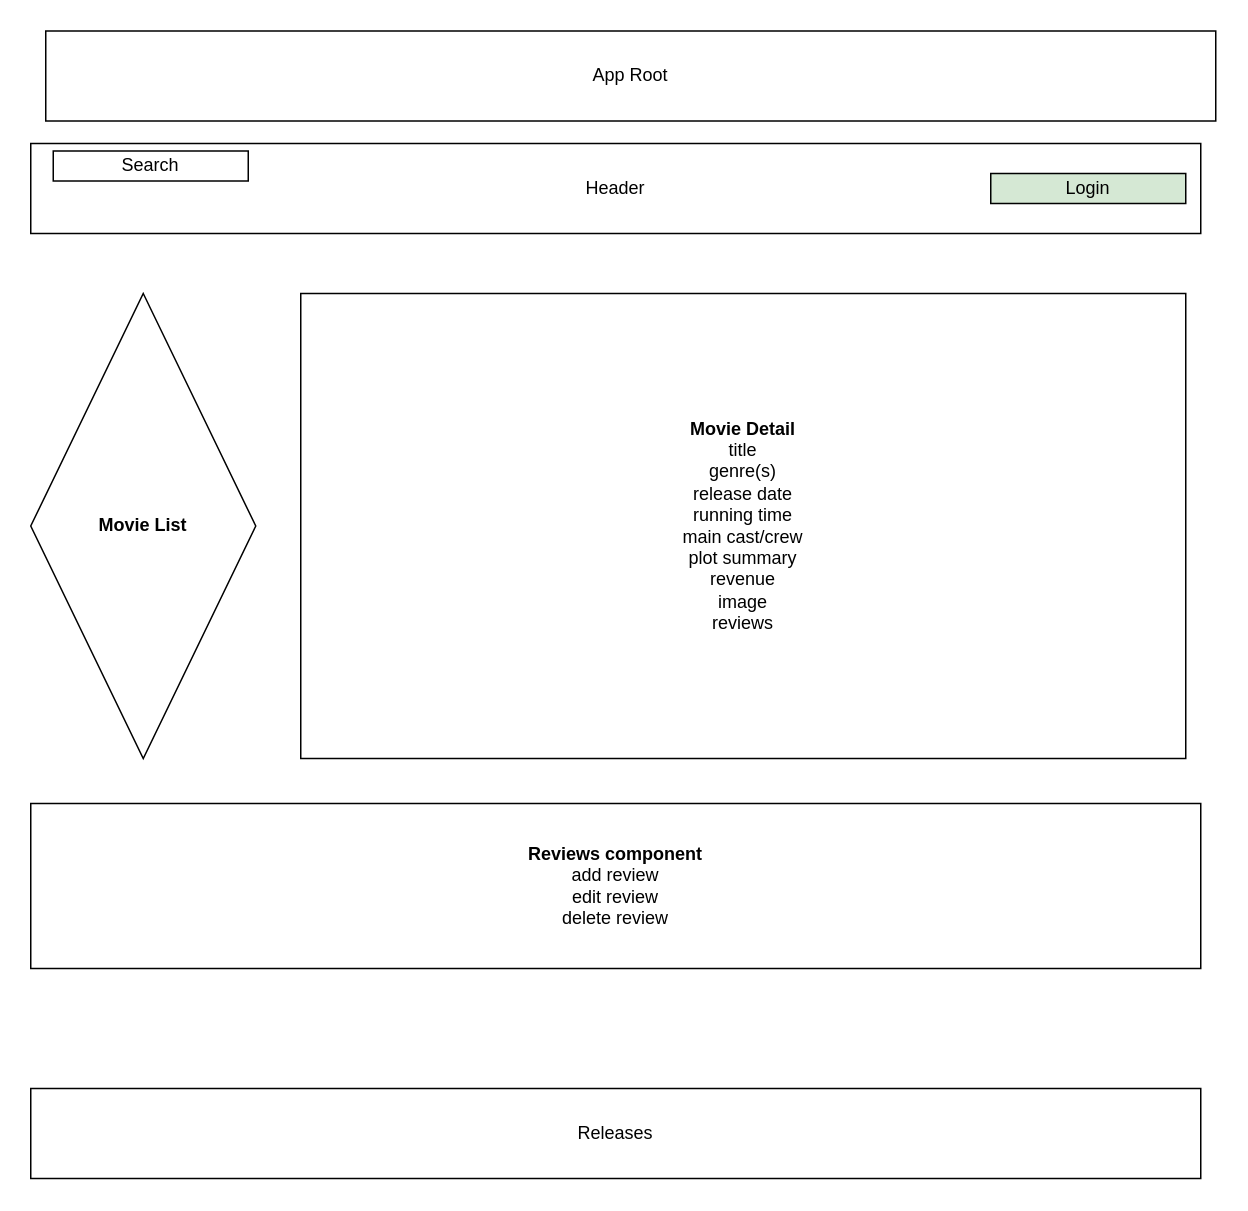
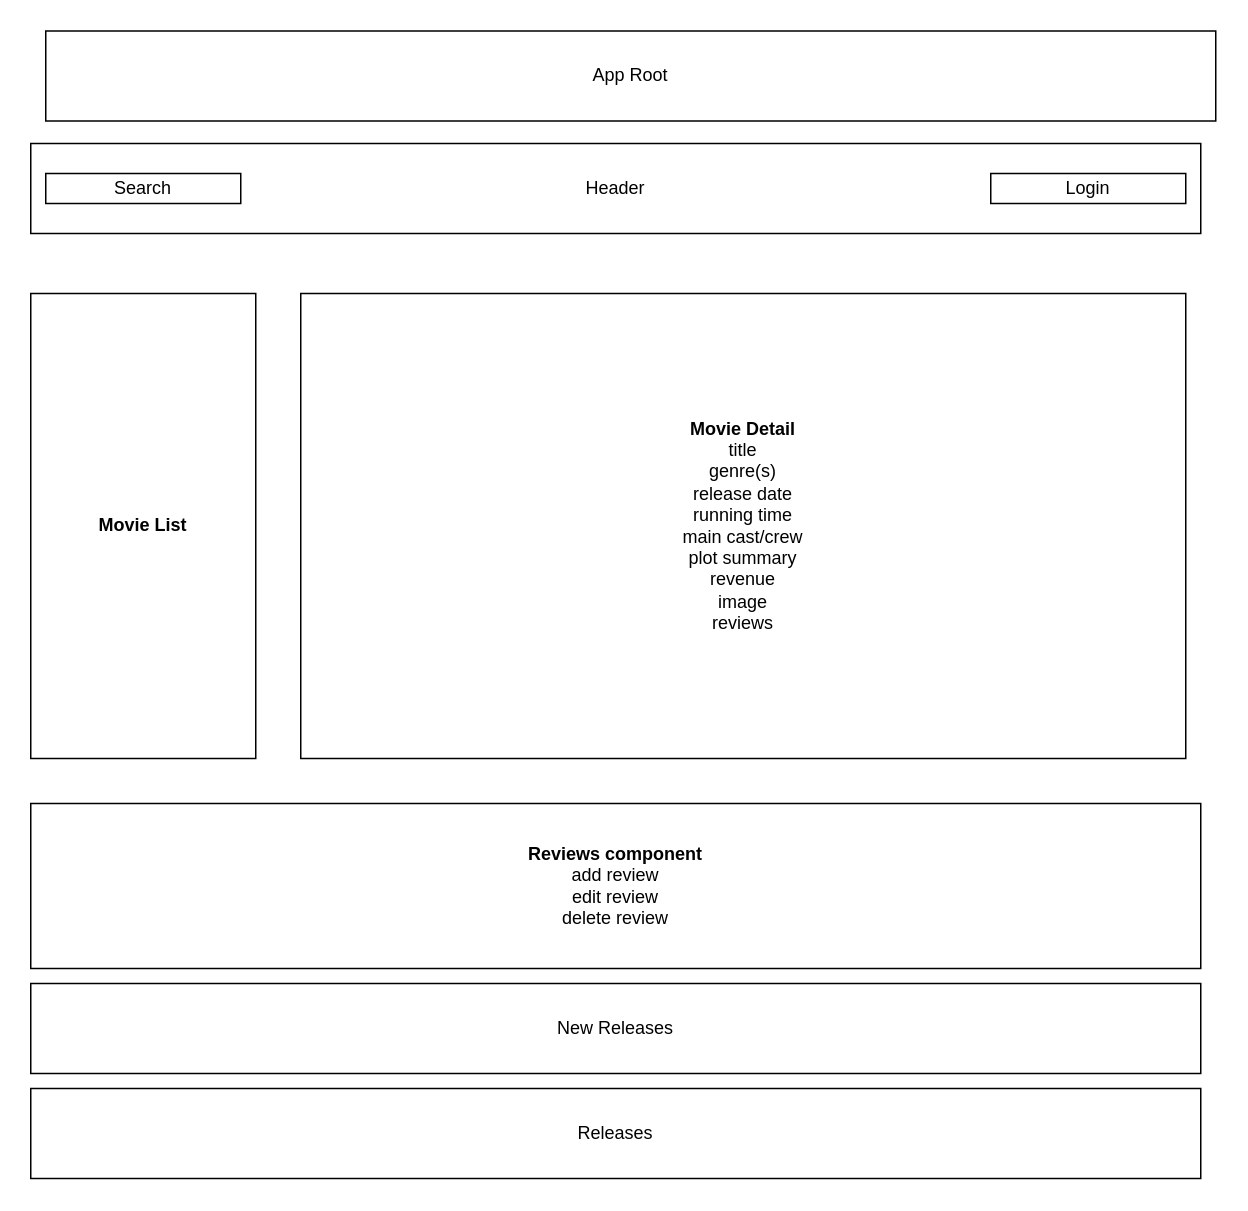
(151, 166) -> (143, 188)
(1088, 188) -> (1088, 188)
(143, 526) -> (143, 526)
none -> (616, 1028)
